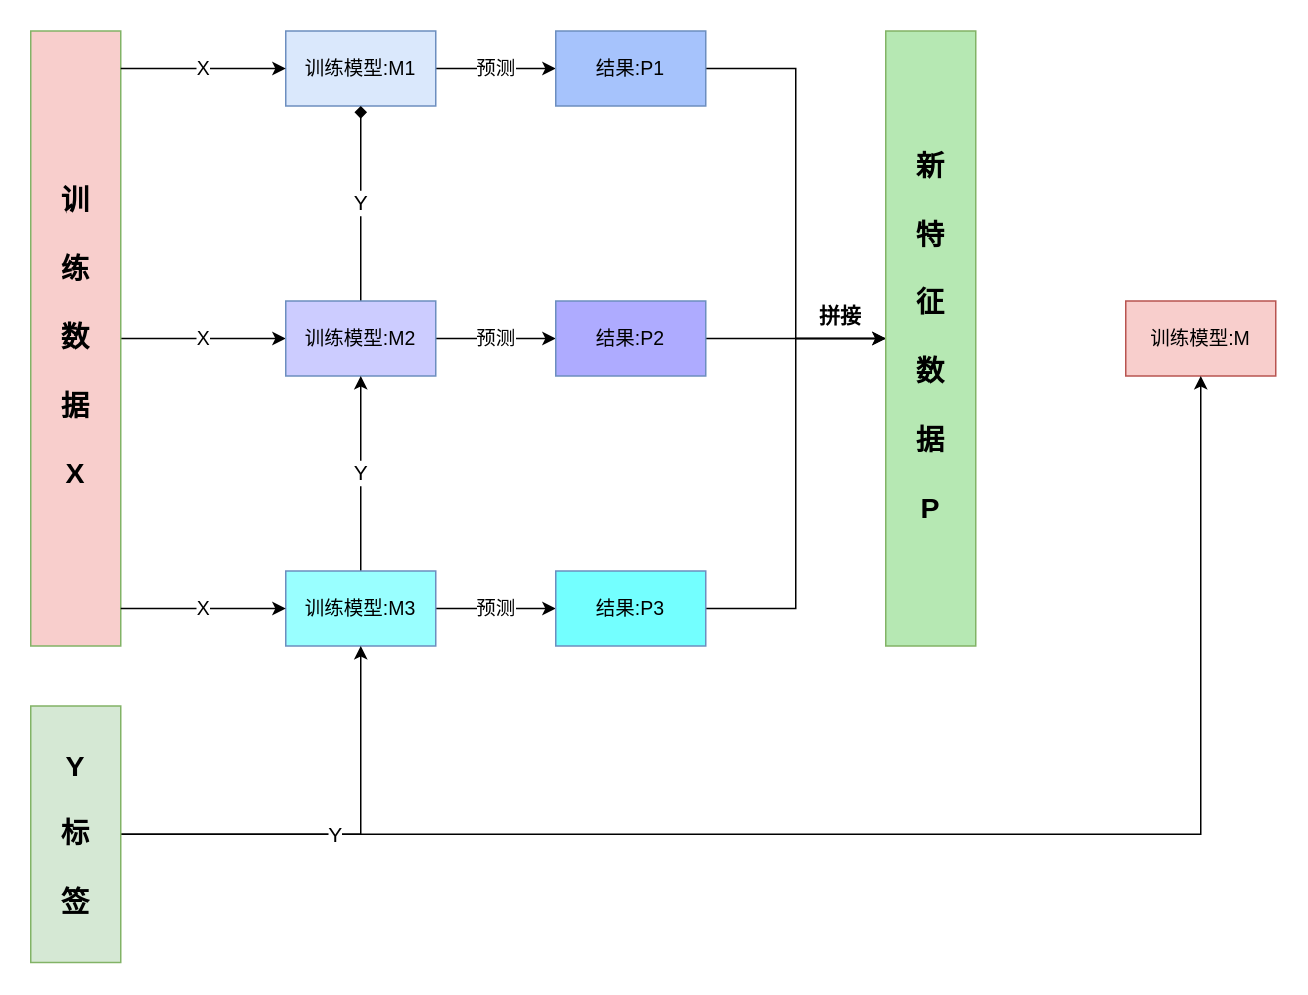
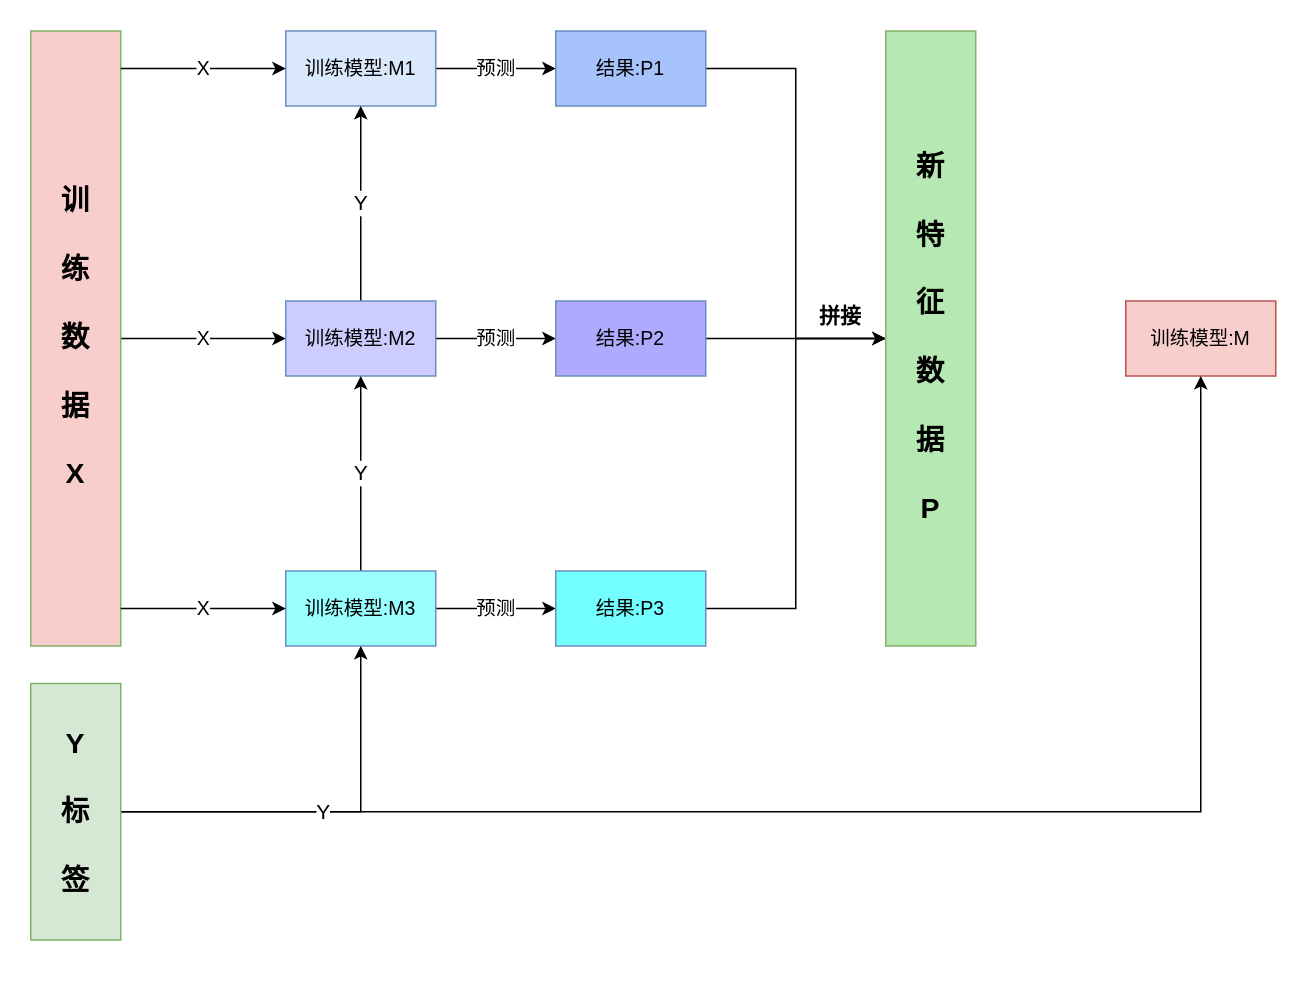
(361, 118) -> (361, 117)
(76, 834) -> (76, 812)
